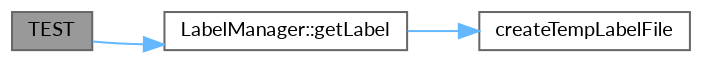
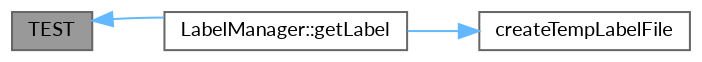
(118, 43) -> (138, 18)
